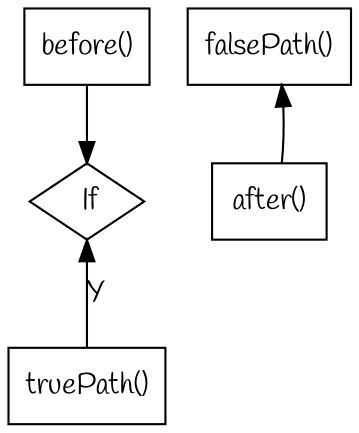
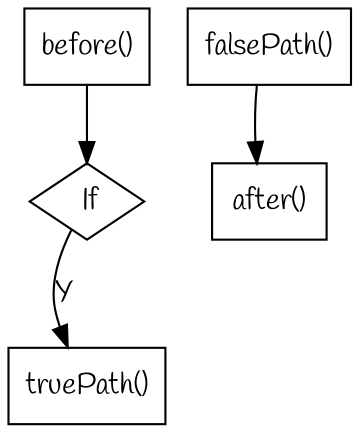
(284, 135) -> (255, 114)
(87, 304) -> (55, 278)
